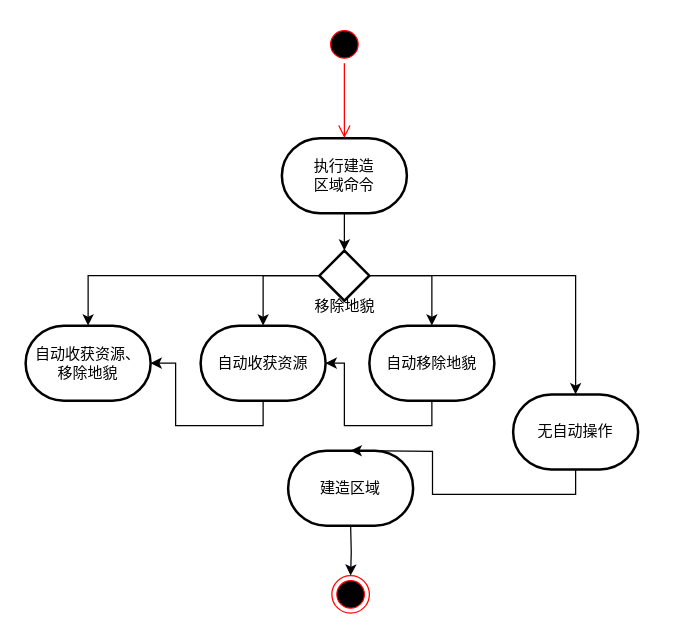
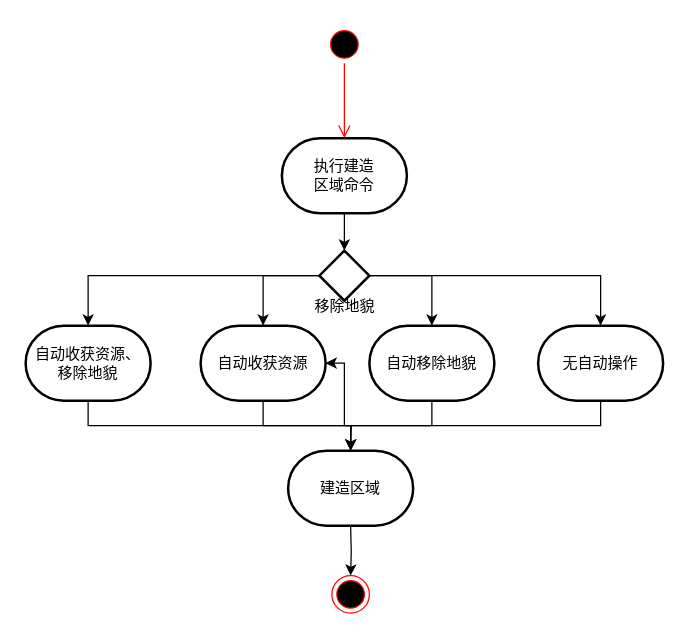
(176, 384) -> (263, 423)
none -> (118, 426)
(576, 432) -> (601, 363)
